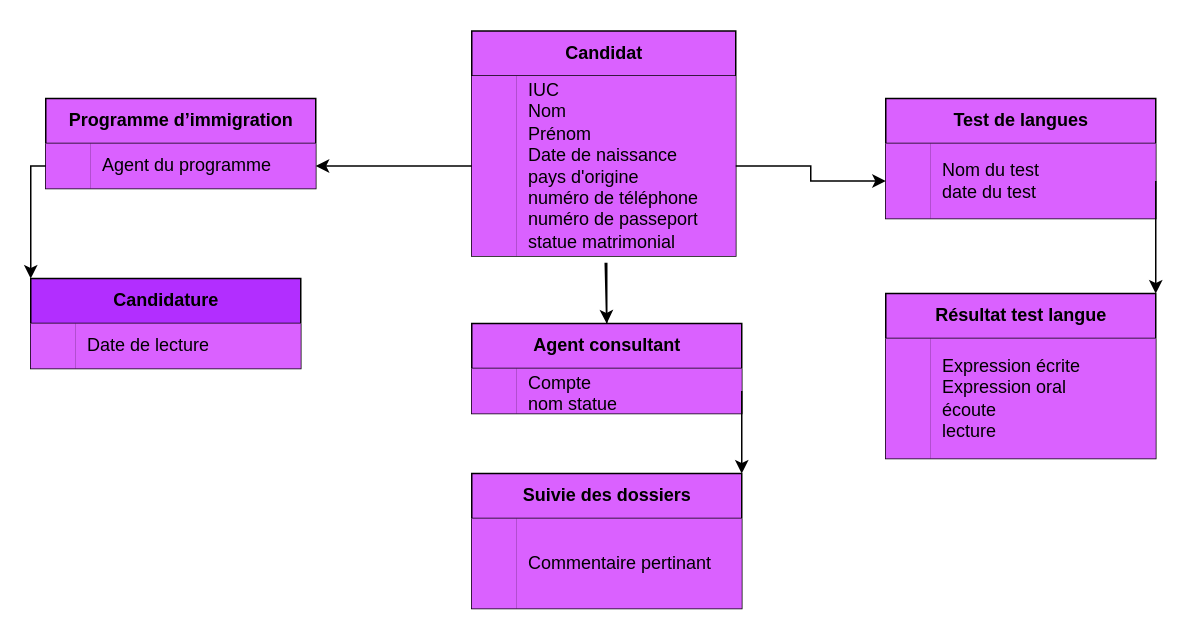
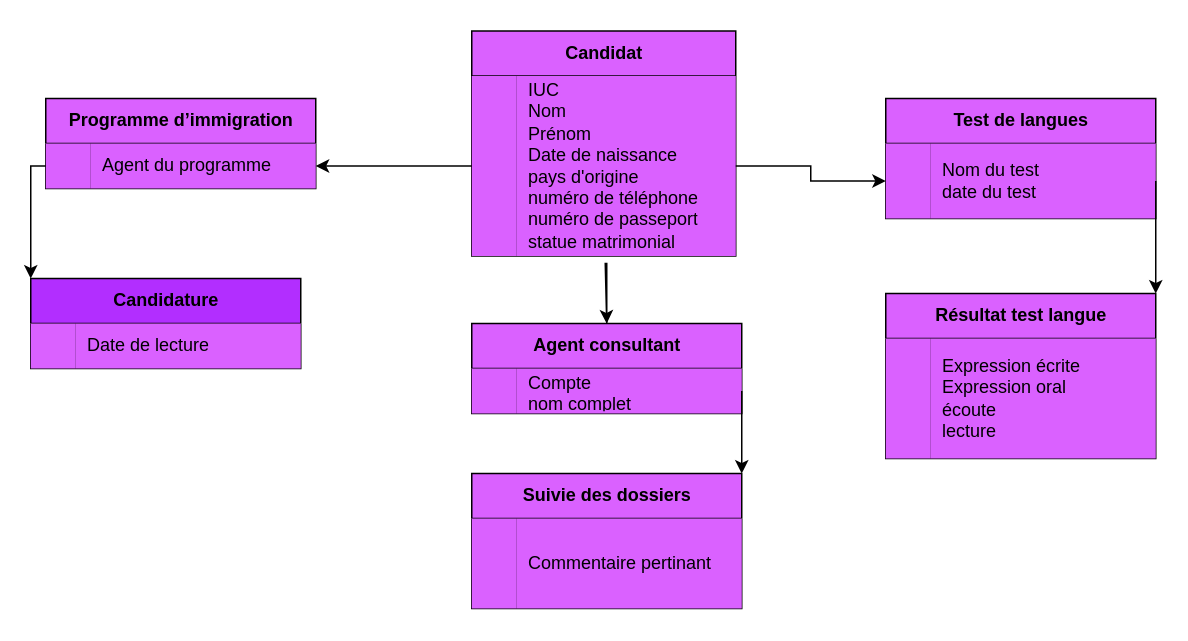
(577, 391) -> (580, 391)
